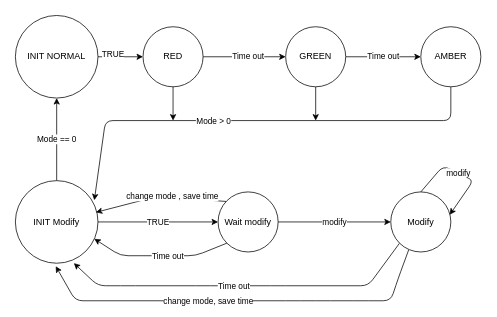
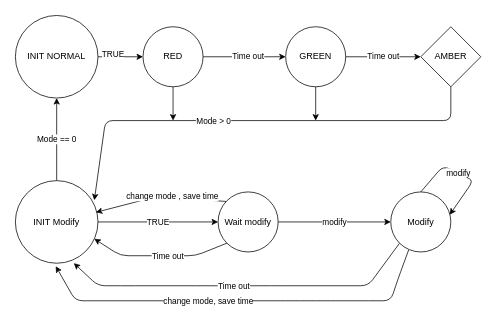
(450, 57) -> (450, 57)
